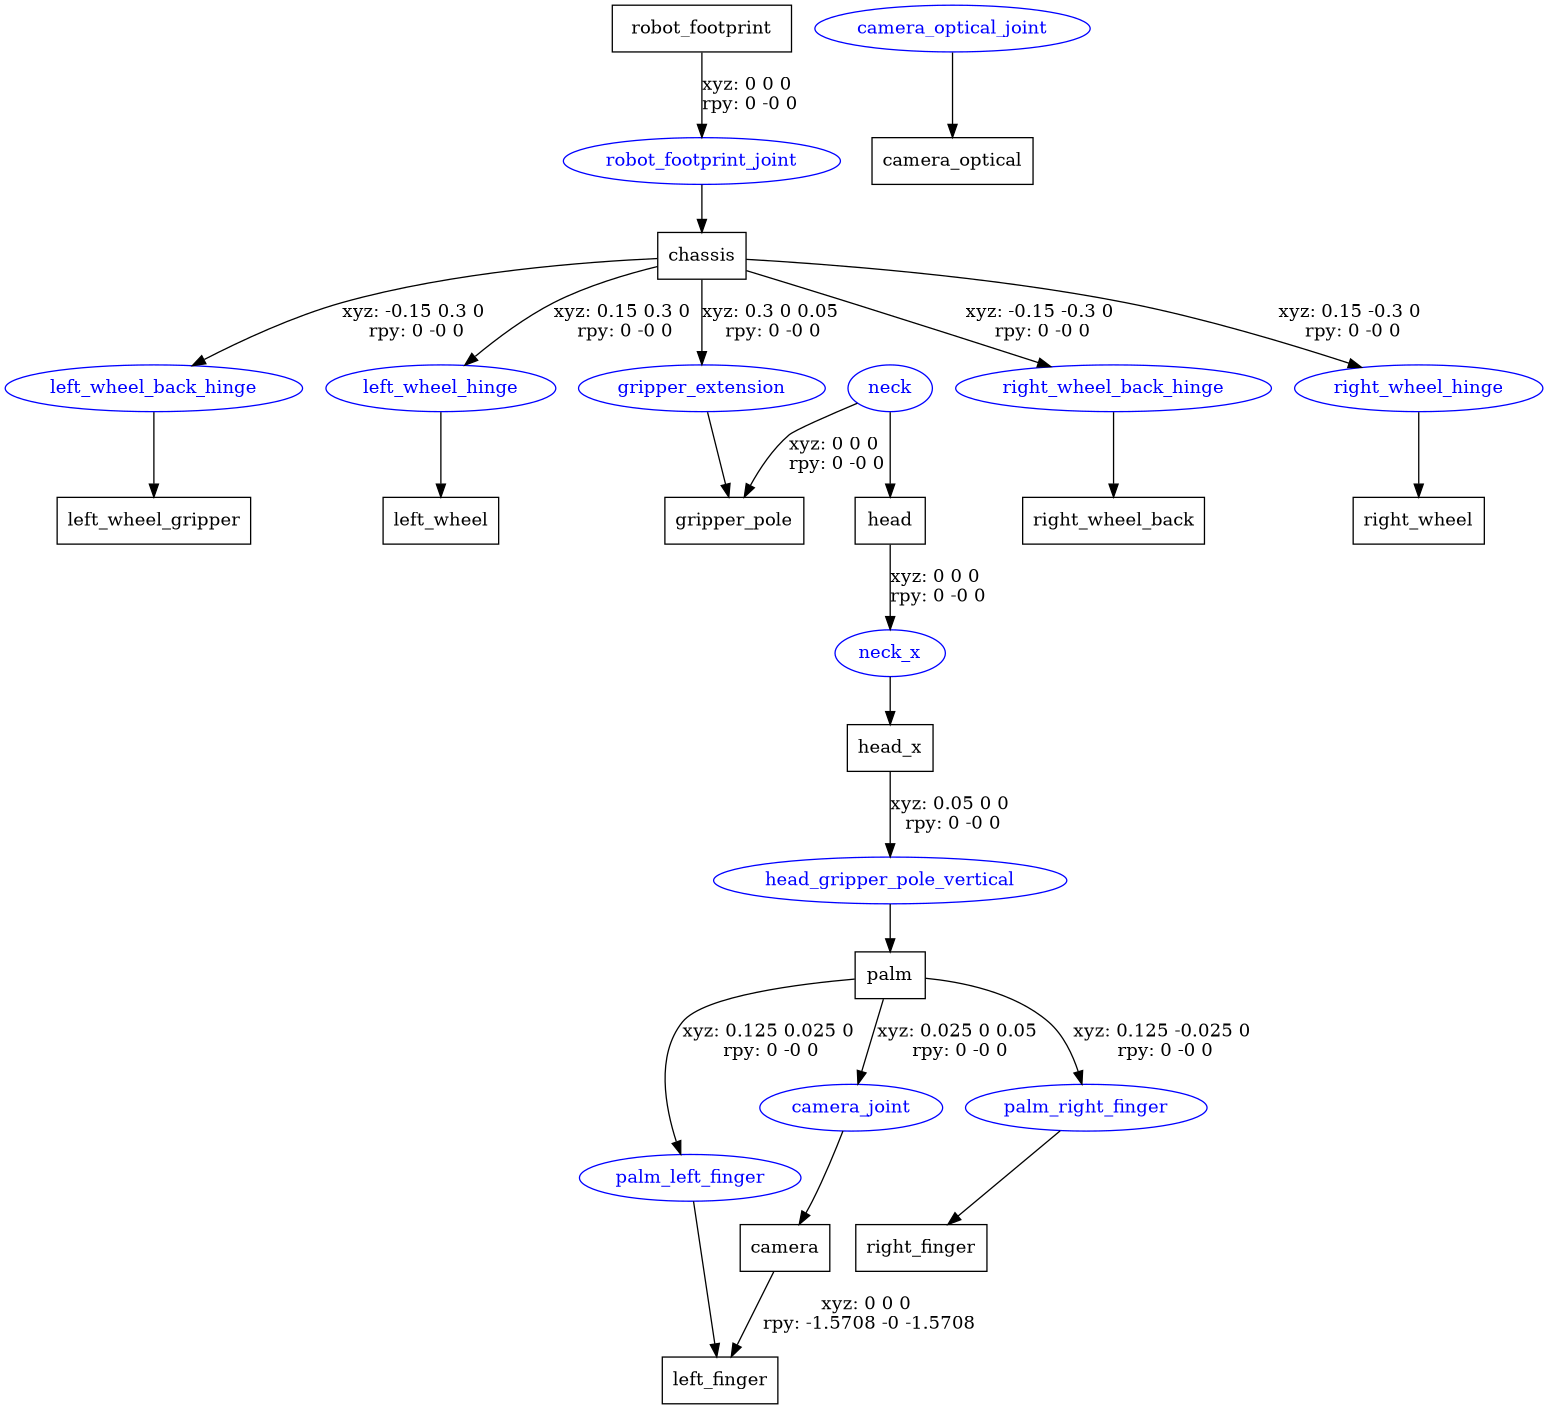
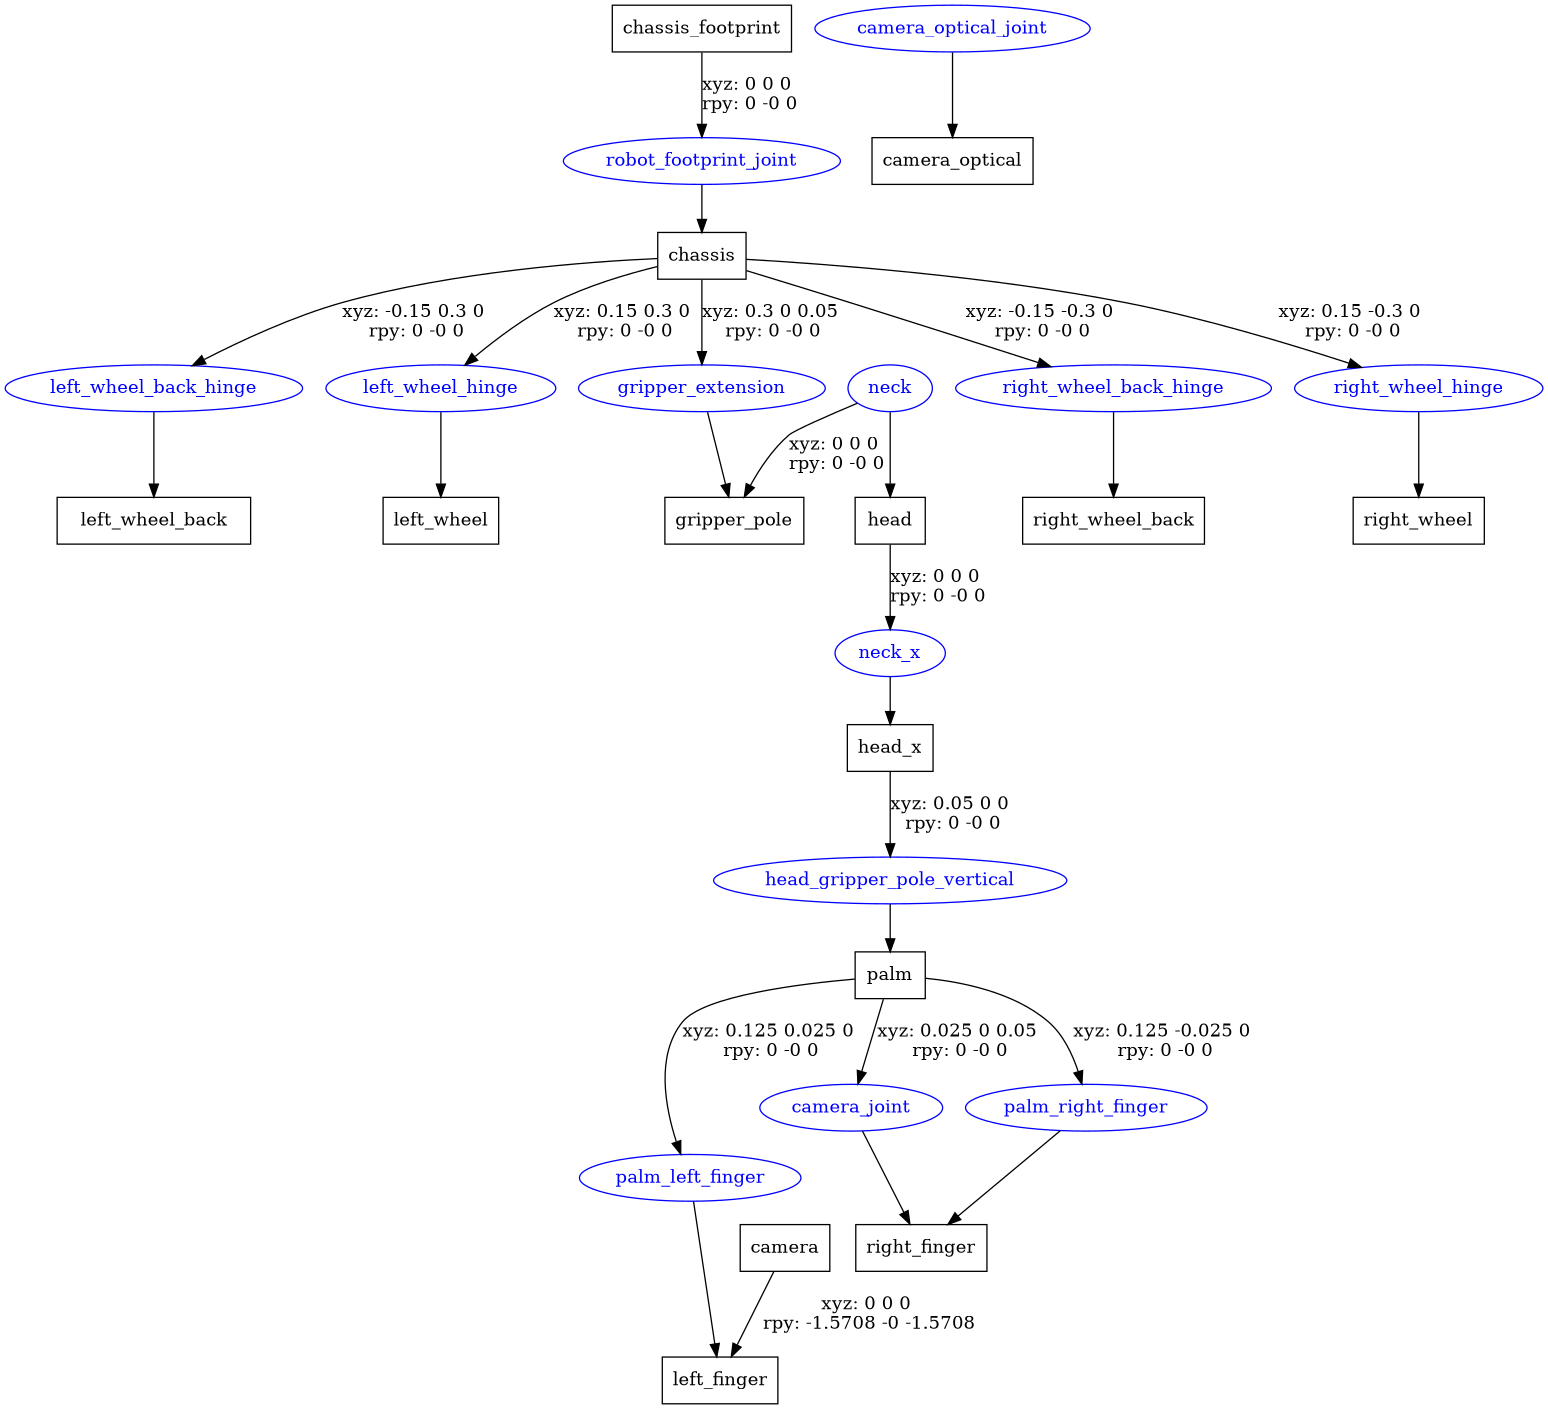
(702, 29) -> (702, 29)
(154, 521) -> (154, 521)
(826, 1173) -> (883, 1172)
